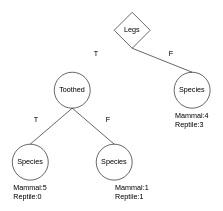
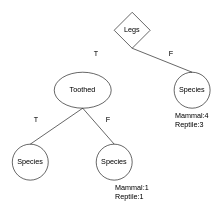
(72, 90) -> (83, 90)
(24, 192) -> none
